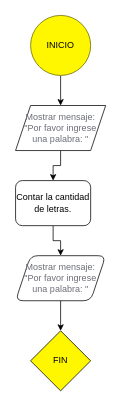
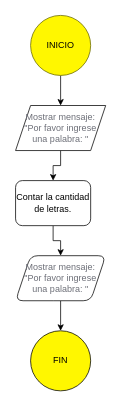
(60, 360) -> (60, 360)
